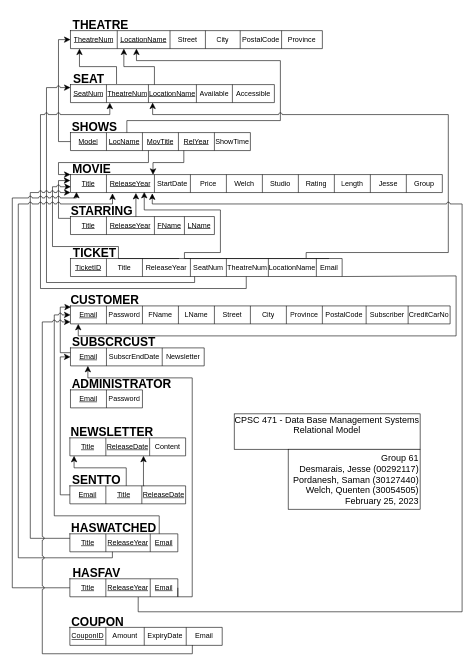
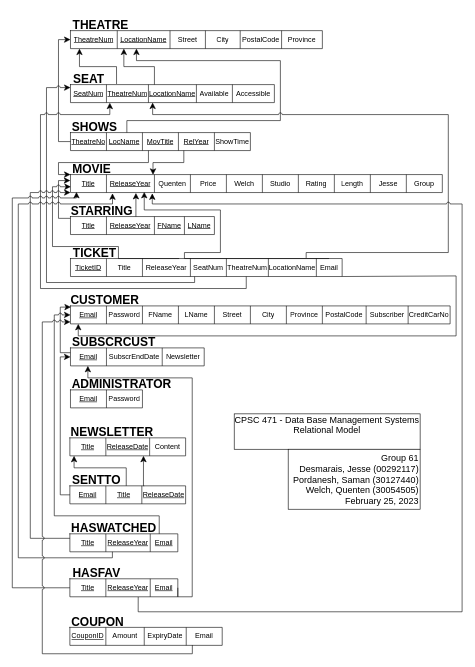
(89, 141) -> (89, 141)
(173, 183) -> (173, 183)
